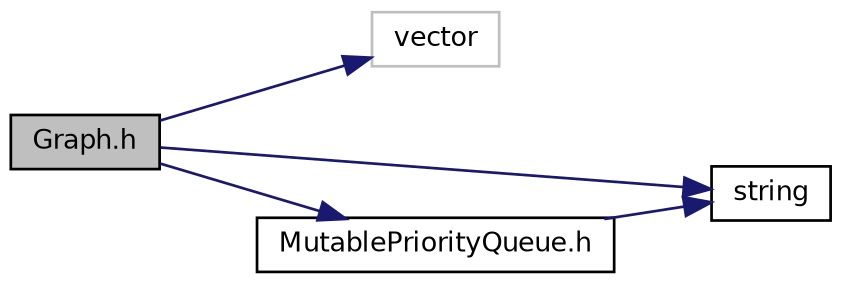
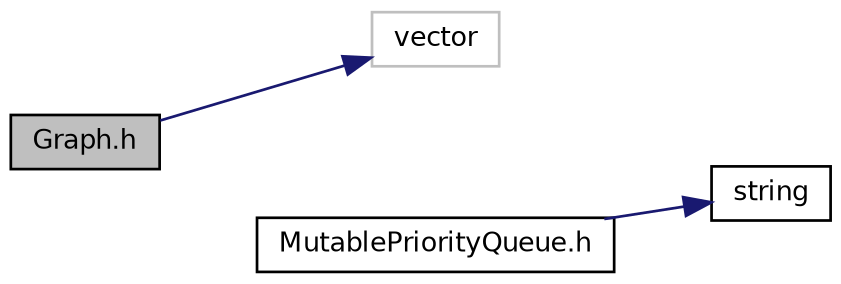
(422, 167) -> none
(240, 187) -> none
